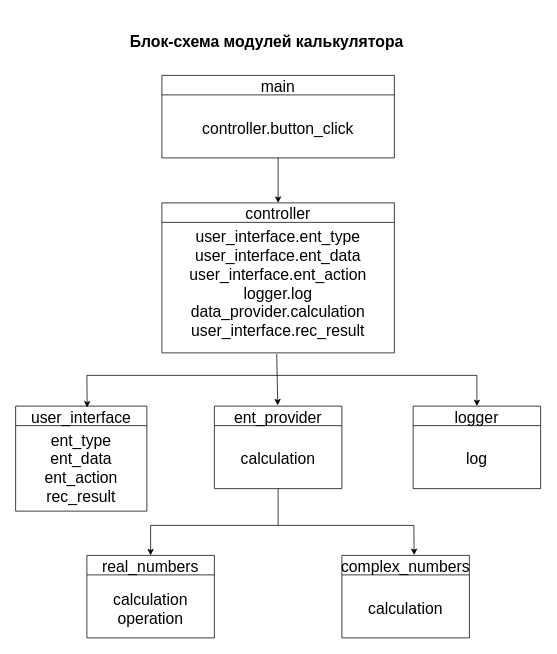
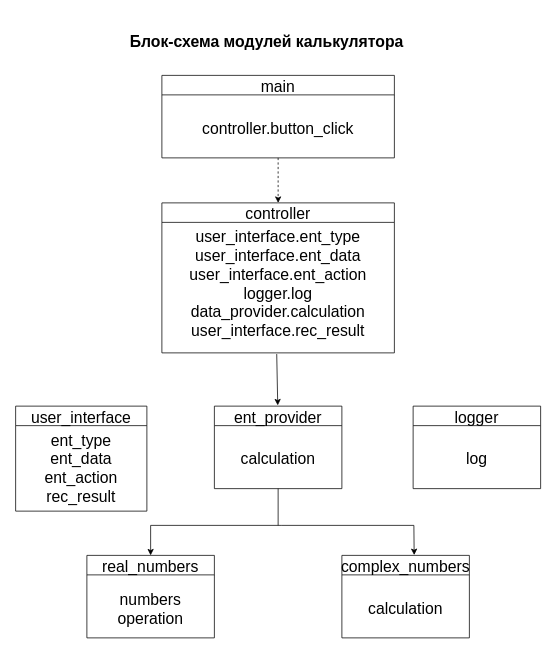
(278, 178) -> (278, 178)
(282, 375) -> none
(150, 600) -> (150, 600)
